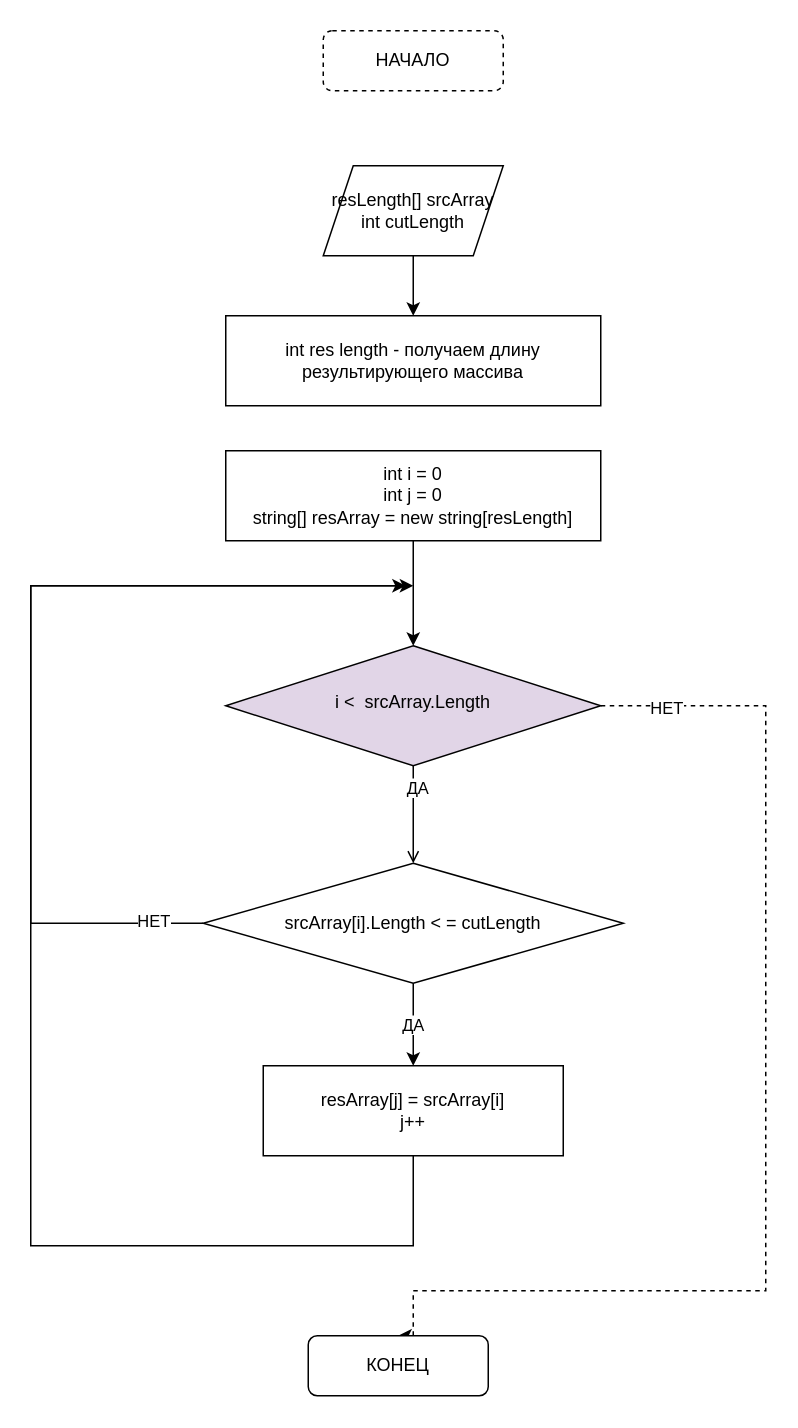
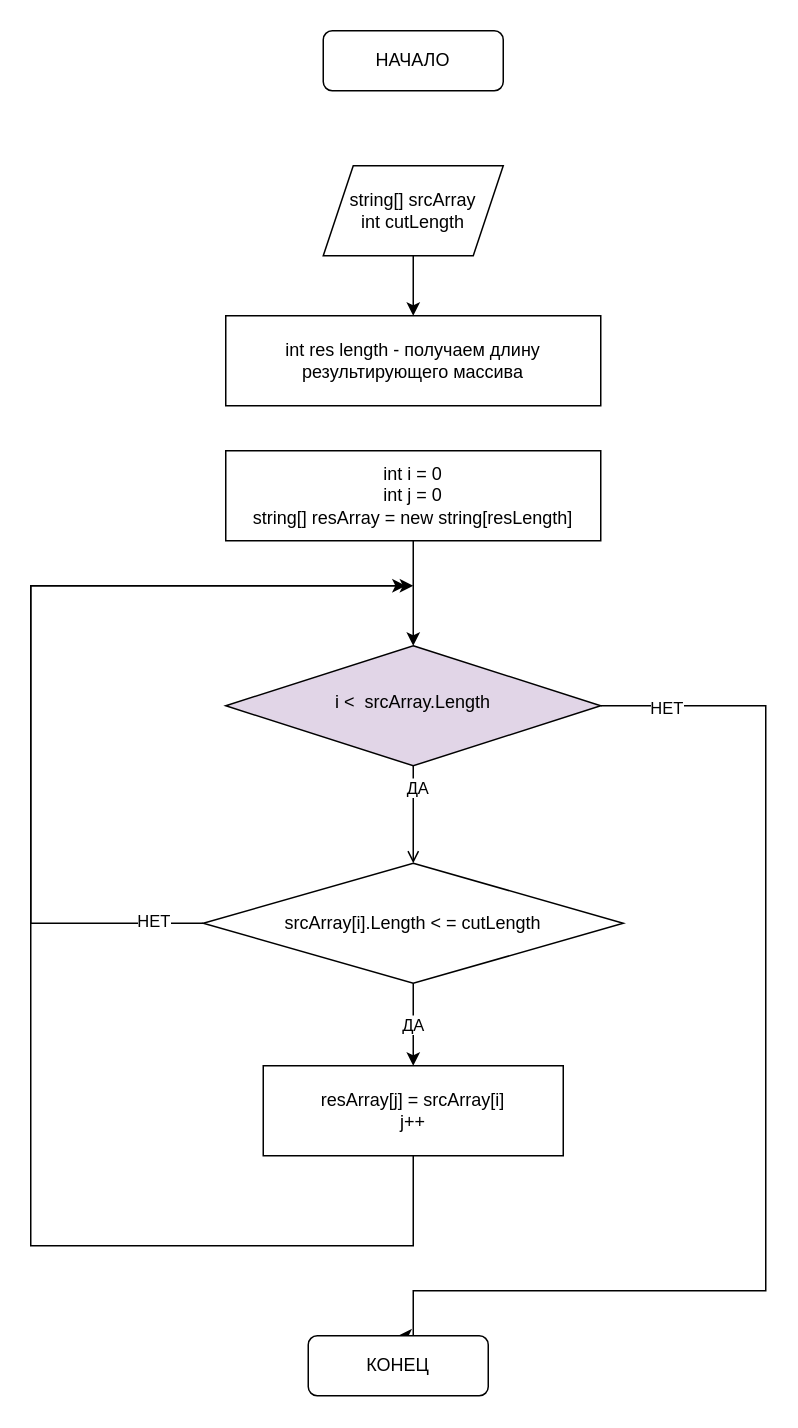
(413, 61) -> (413, 61)
(413, 211) -> (413, 211)
(766, 1154) -> (766, 1154)
